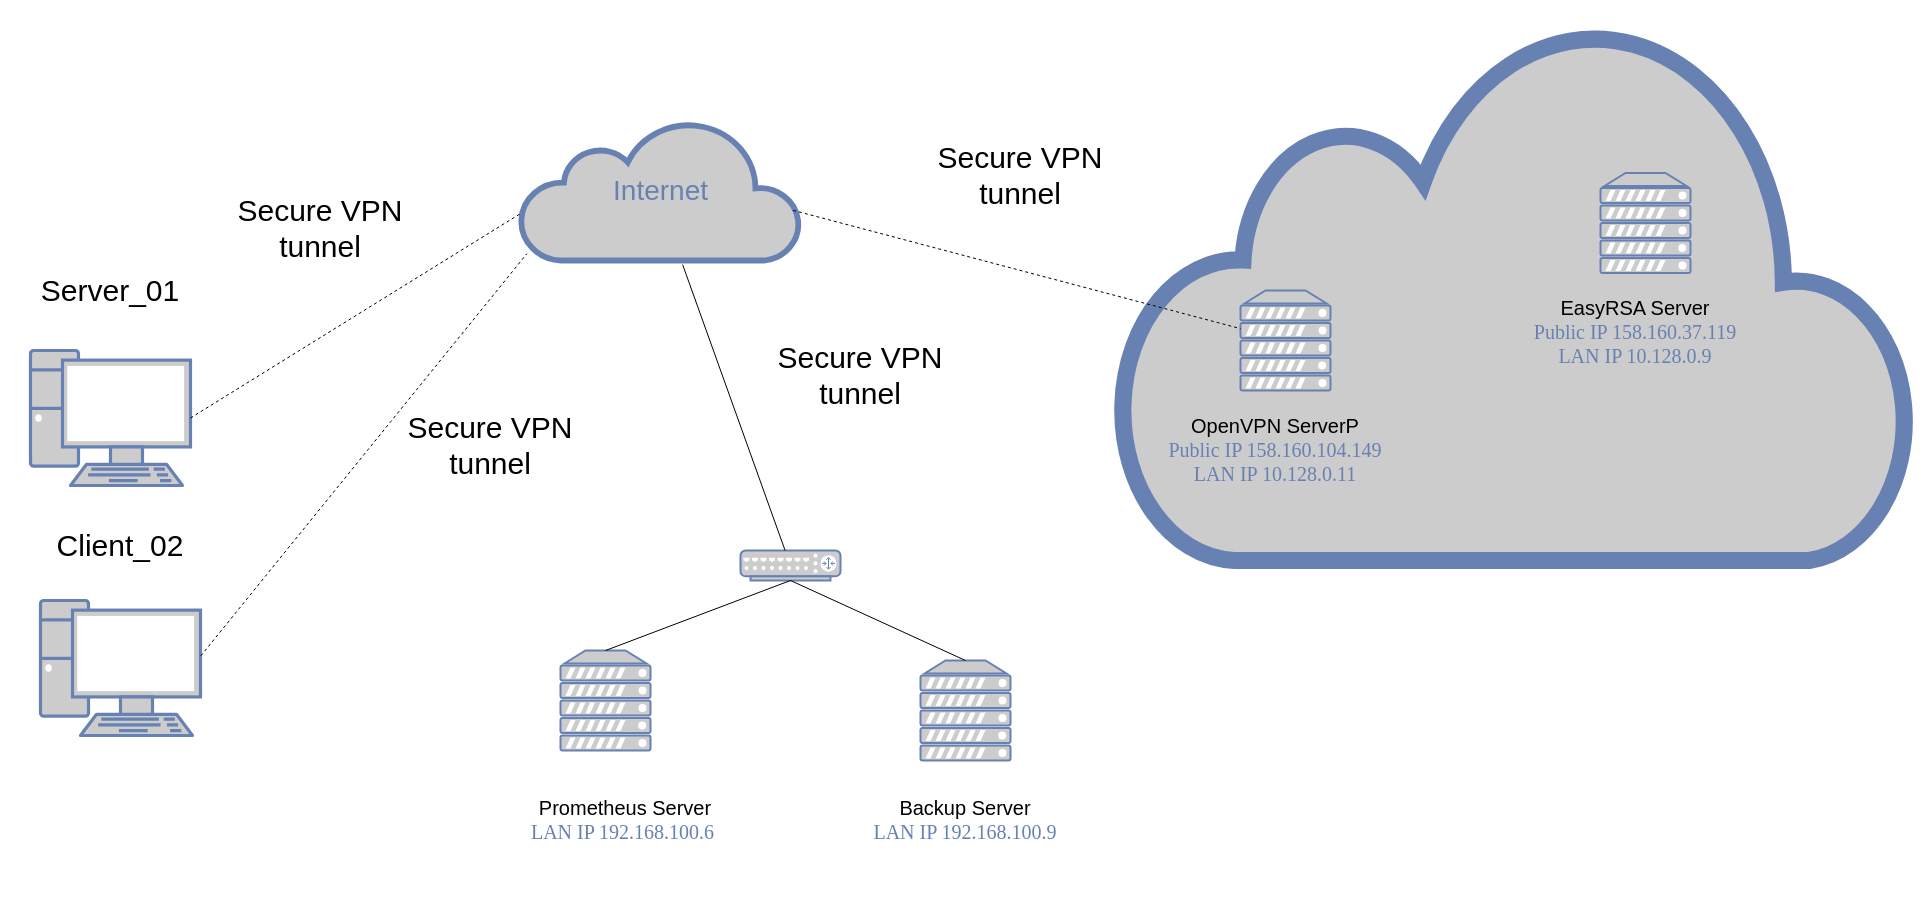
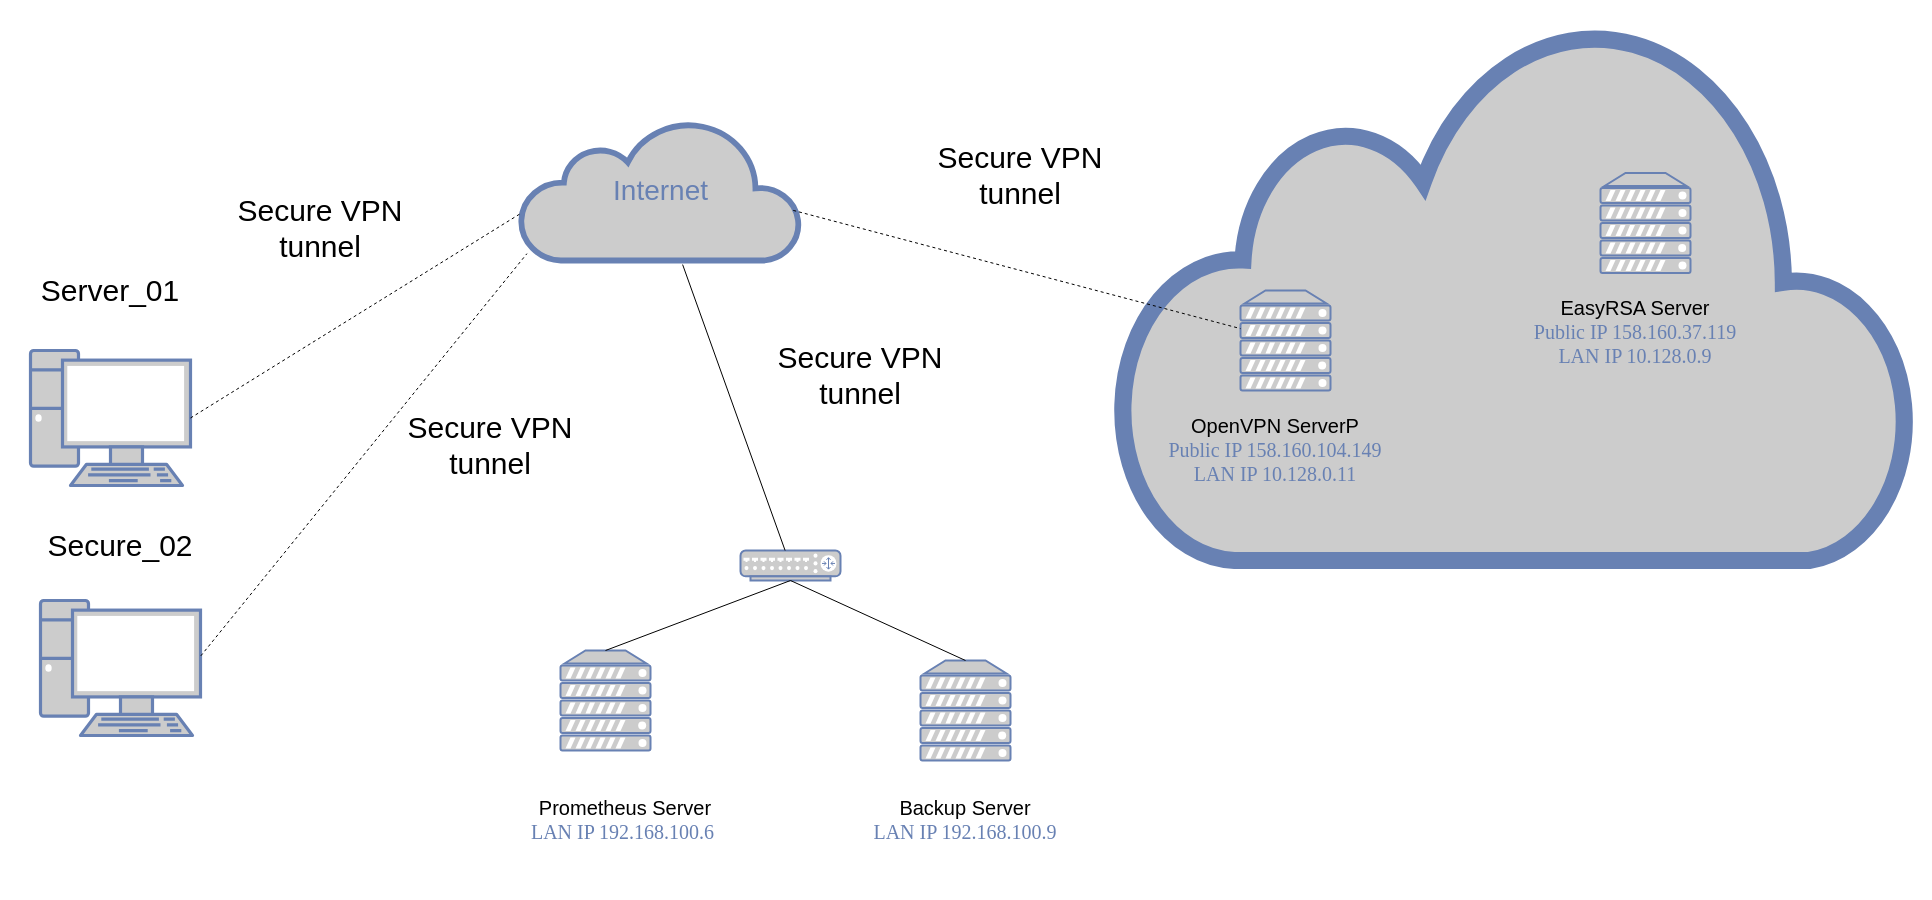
(121, 546) -> (121, 546)
